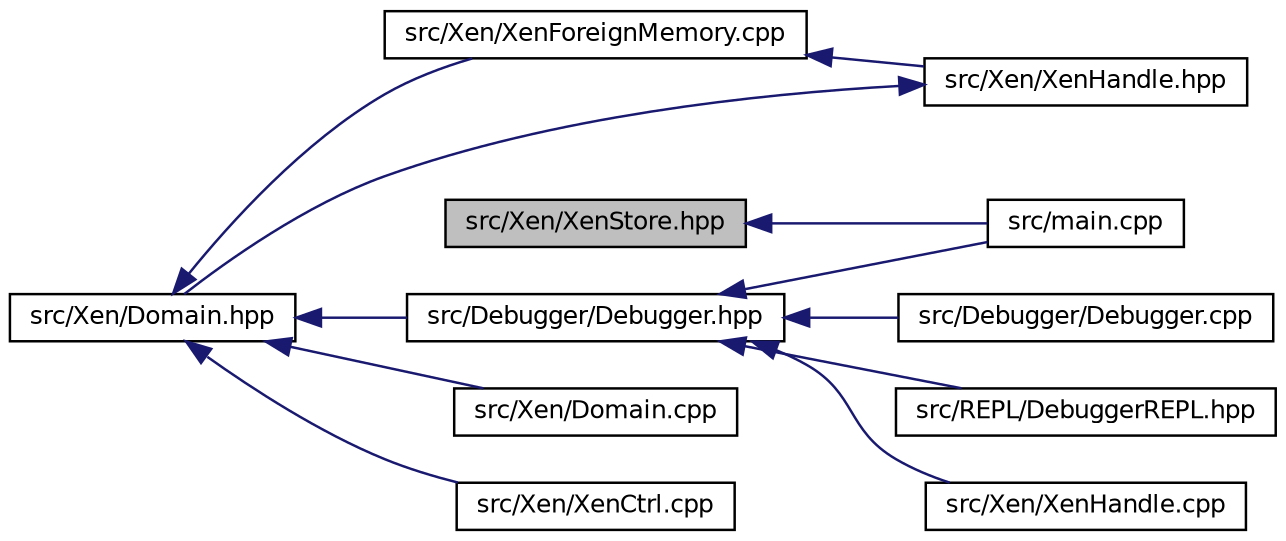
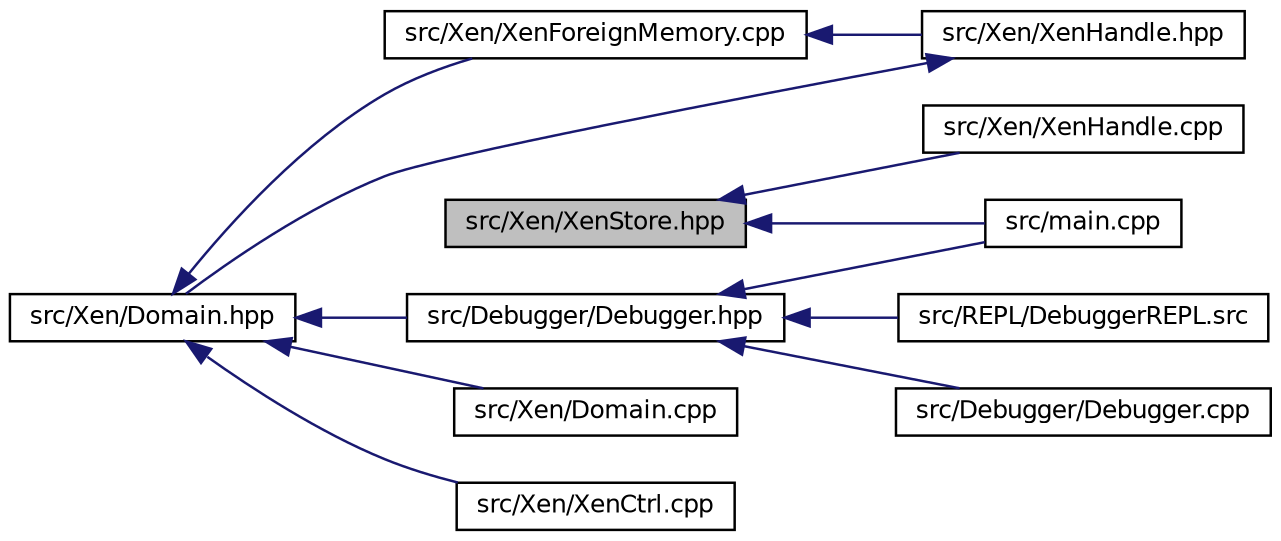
(1086, 412) -> (1083, 318)
(858, 422) -> (852, 174)
